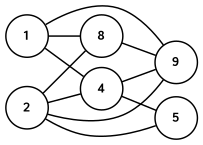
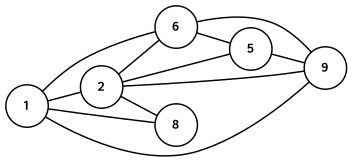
(139, 49) -> (288, 58)
(102, 89) -> (176, 27)
none -> (64, 97)
